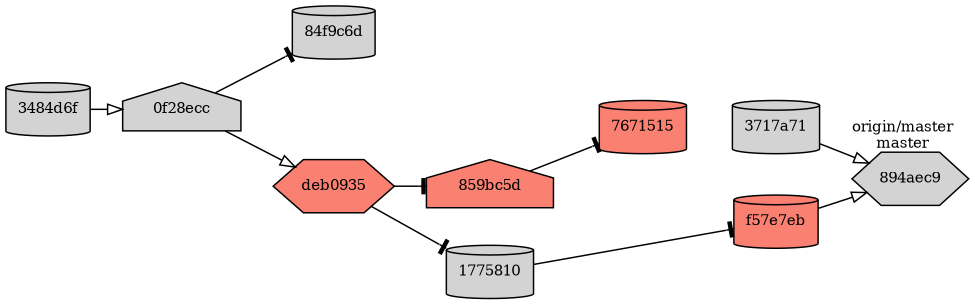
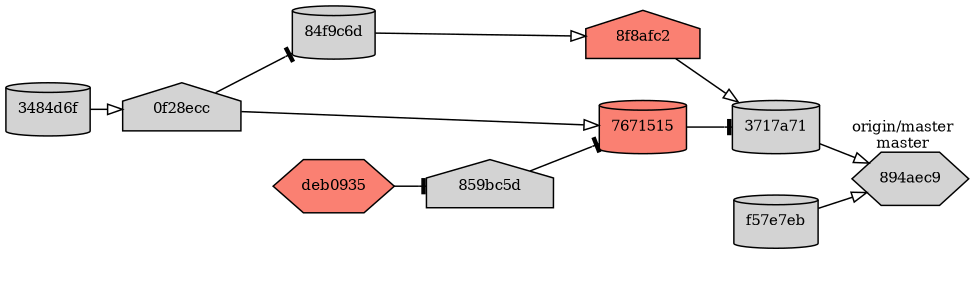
none -> (643, 37)
none -> (706, 127)
(253, 146) -> (413, 118)
(490, 186) -> (490, 186)
(776, 222) -> (776, 222)
(490, 272) -> none
